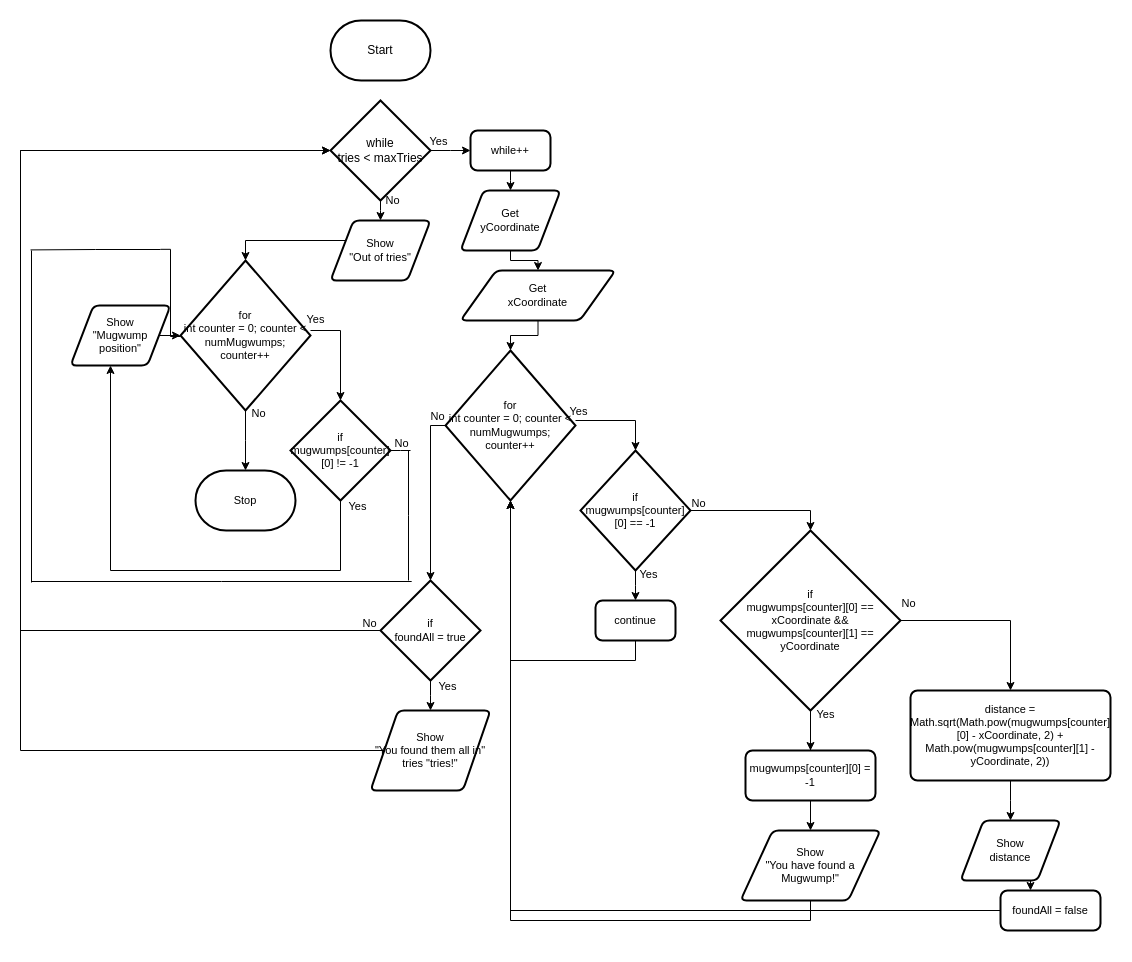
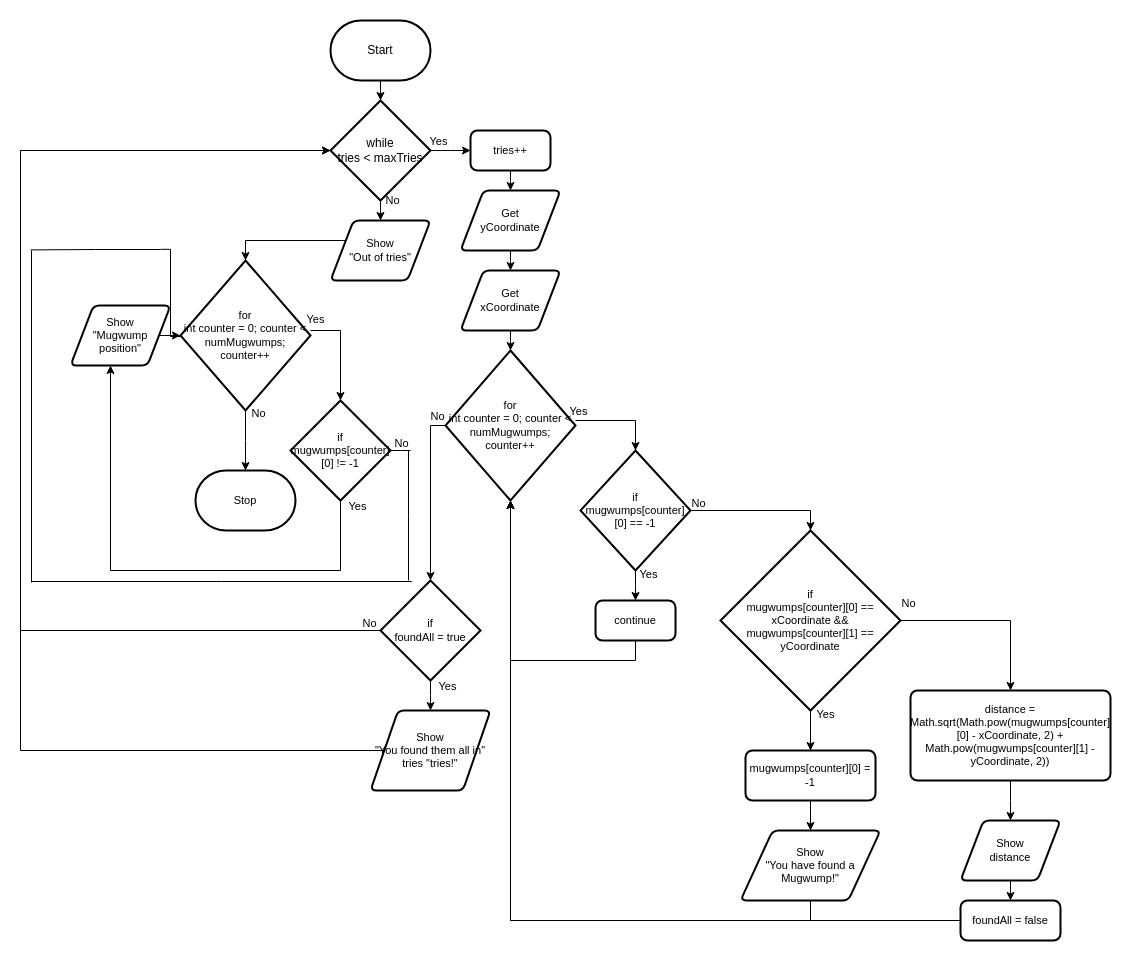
none -> (381, 87)
(511, 151) -> (511, 151)
(538, 296) -> (511, 301)
(1051, 911) -> (1011, 921)
